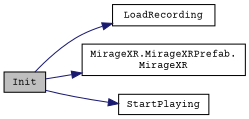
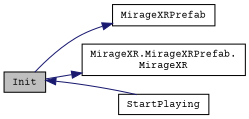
(164, 15) -> (164, 15)
(77, 97) -> (97, 87)
